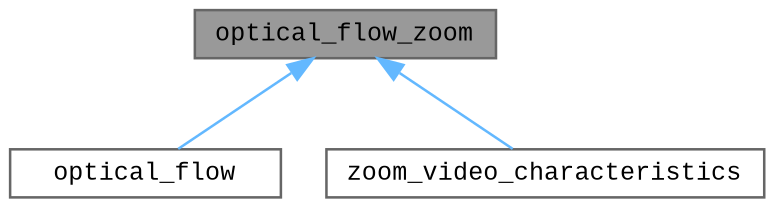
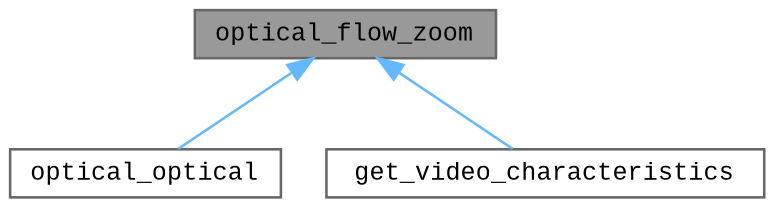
(146, 173) -> (146, 173)
(545, 173) -> (545, 173)
